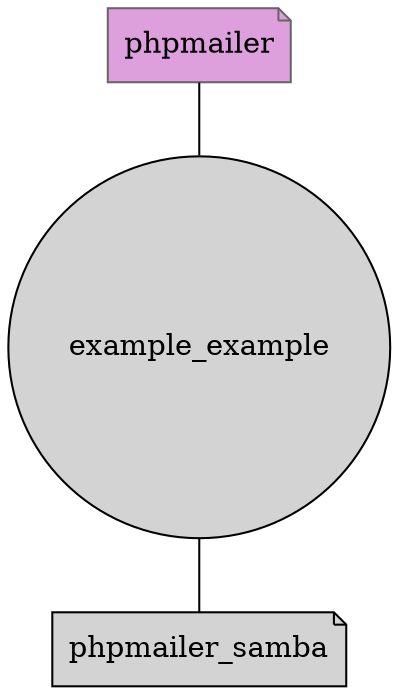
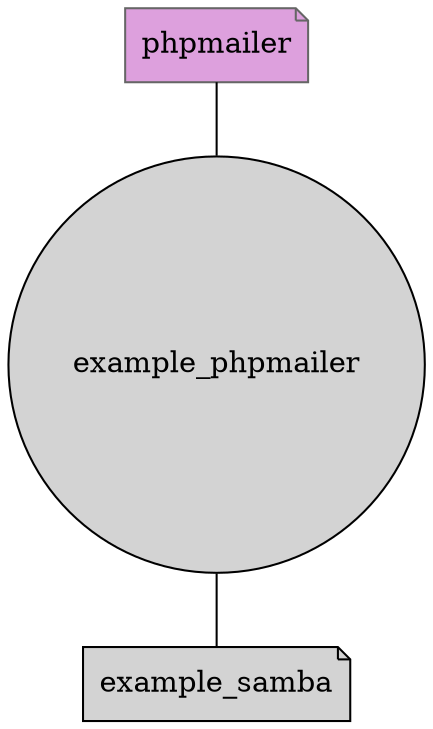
(199, 347) -> (217, 365)
(199, 649) -> (217, 684)
